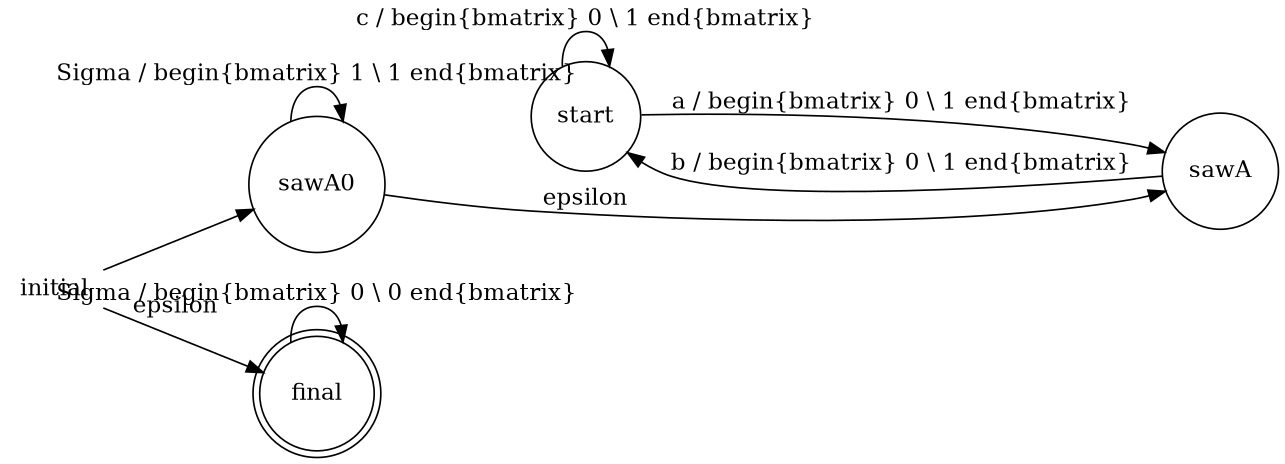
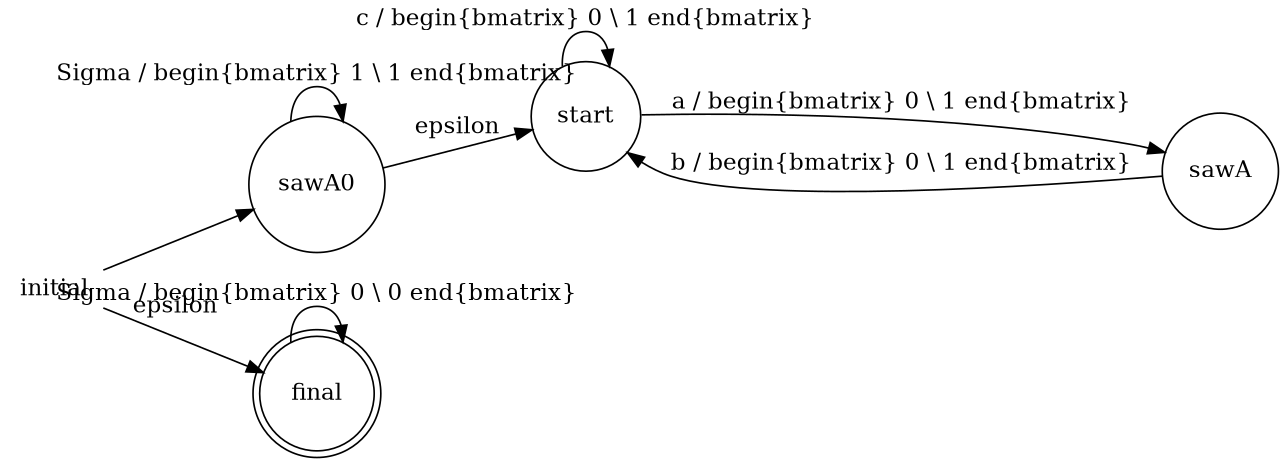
(767, 220) -> (449, 151)
